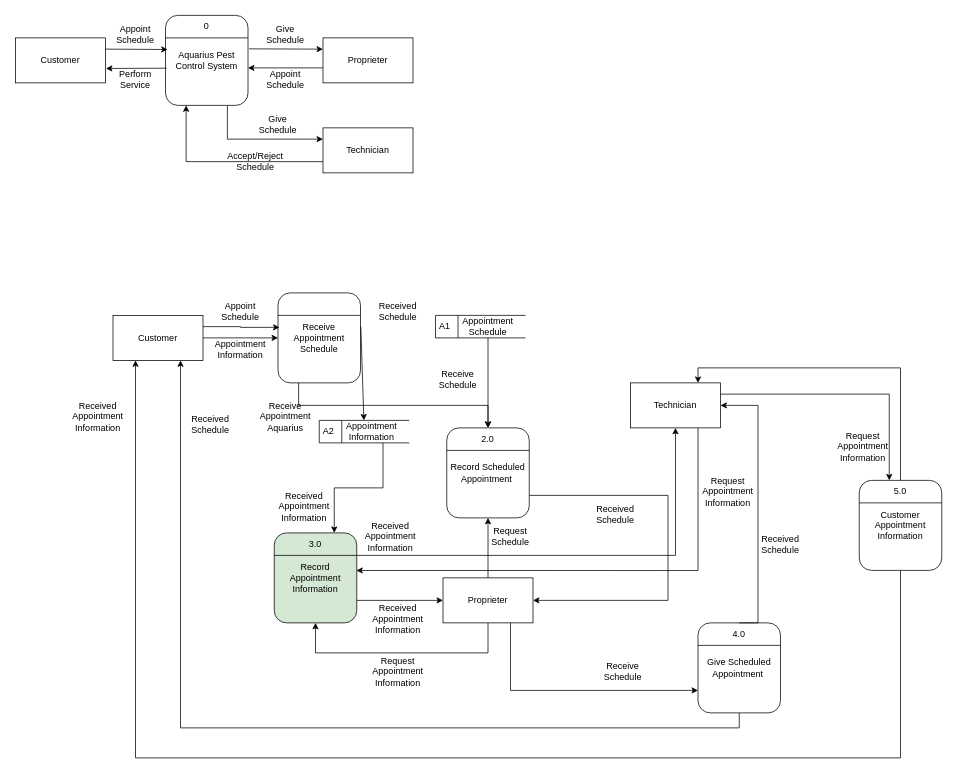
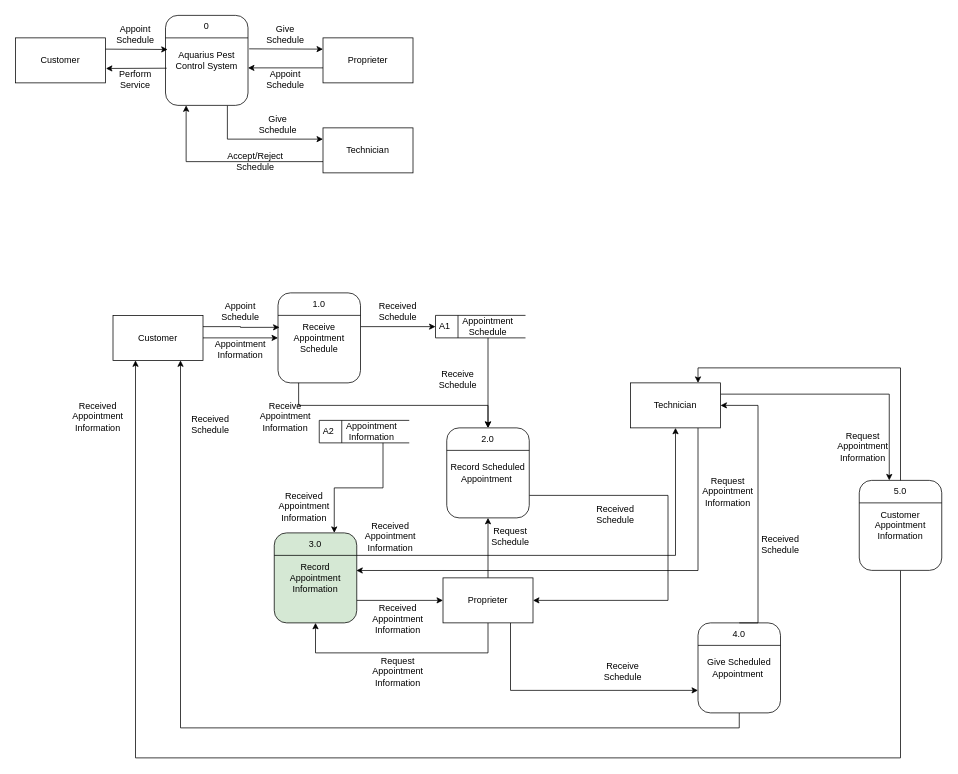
none -> (319, 304)
(362, 358) -> (395, 327)
(285, 417) -> (285, 417)
